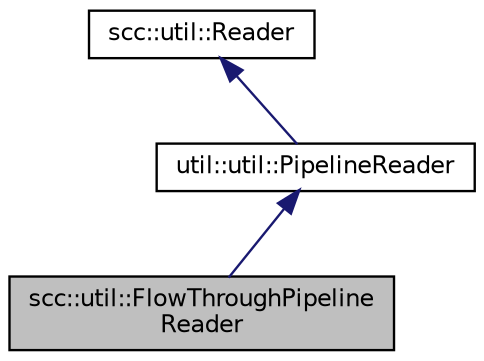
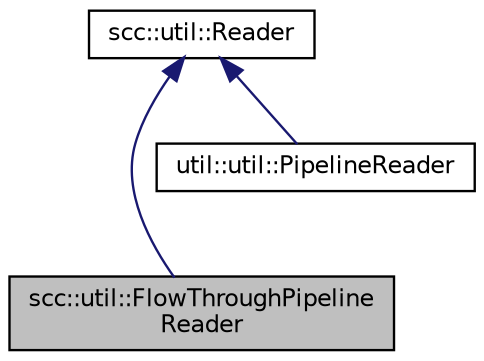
(256, 243) -> (132, 178)
